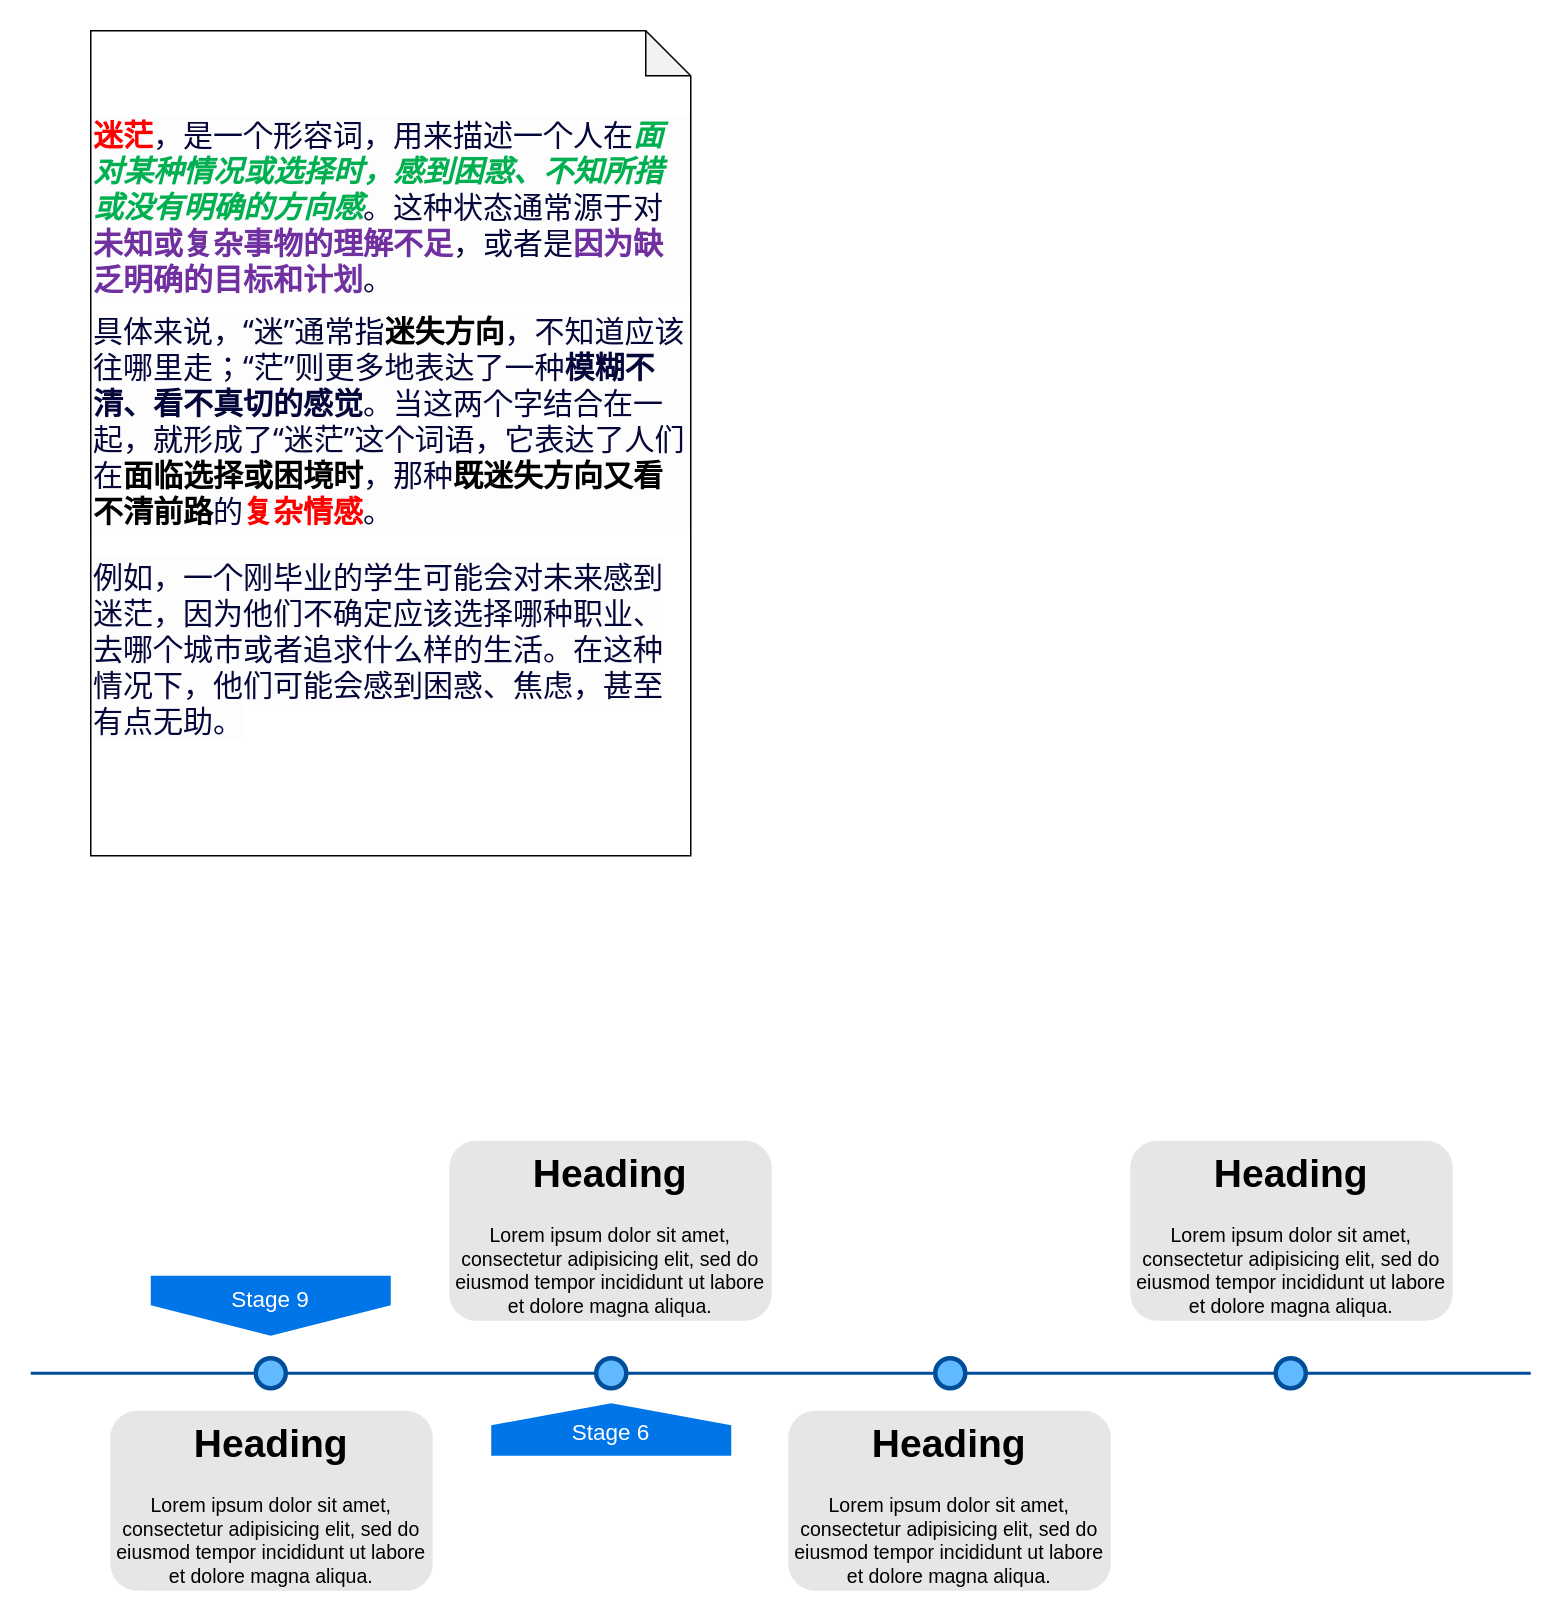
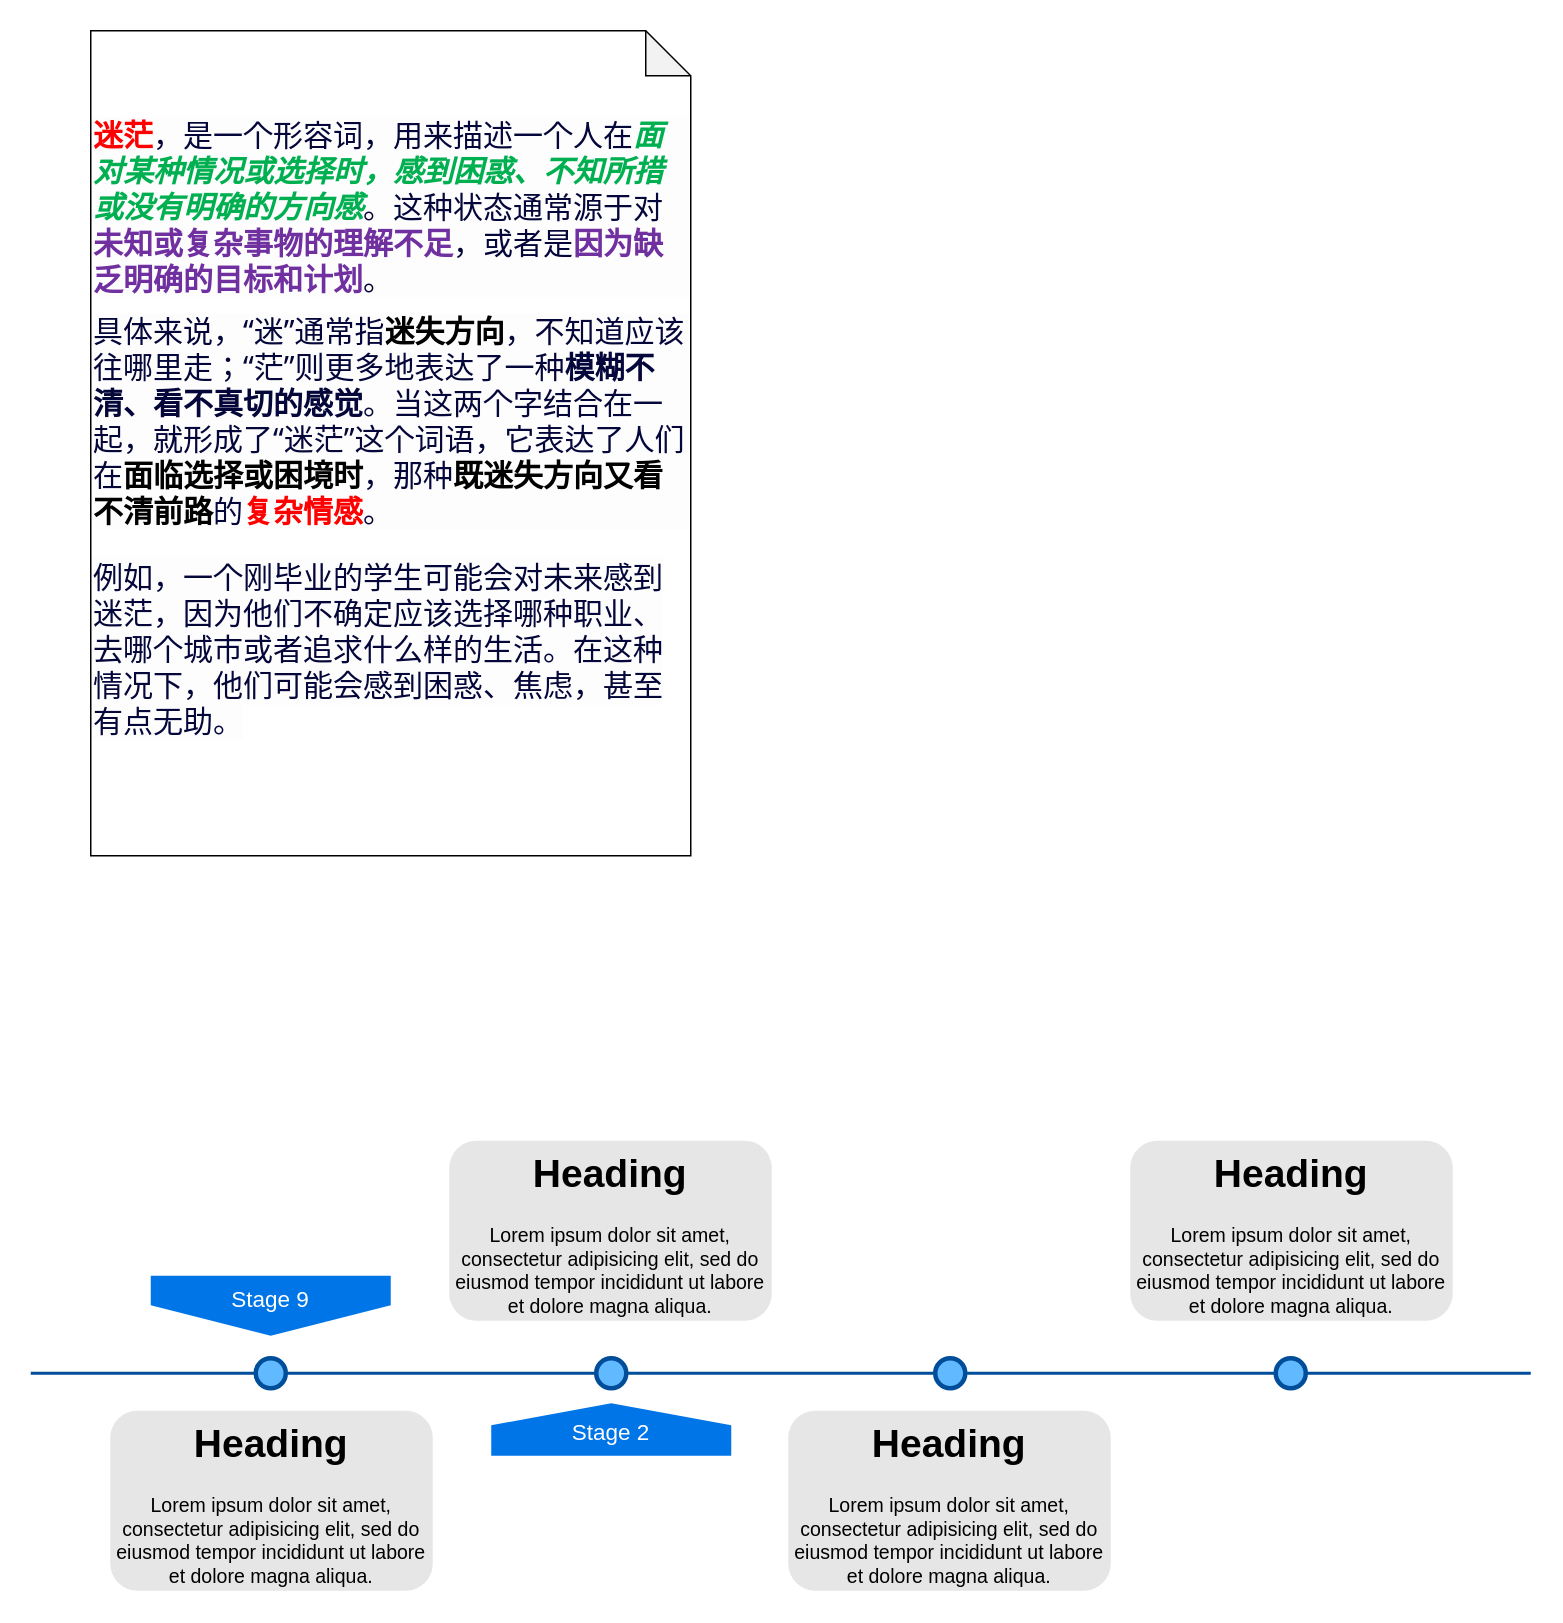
(611, 1432) -> (611, 1432)
